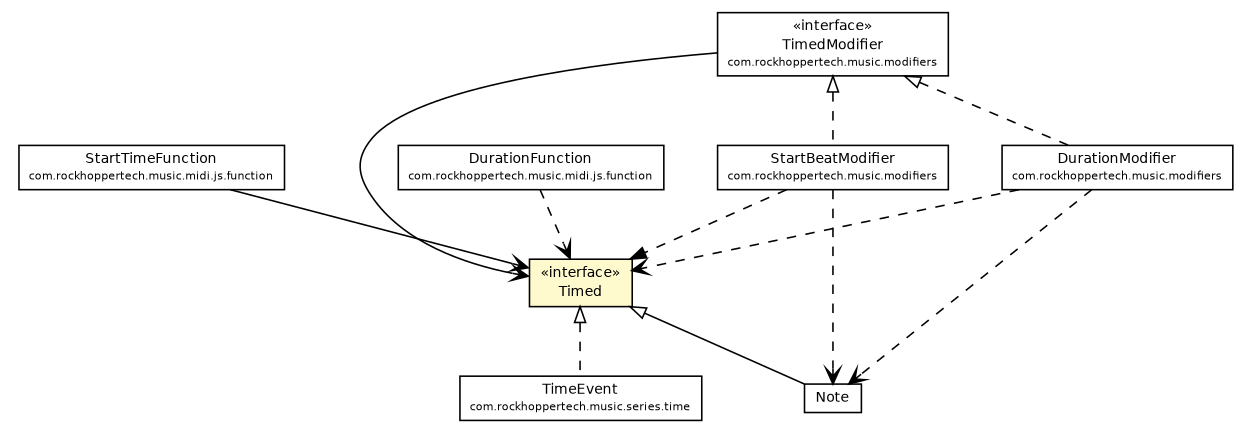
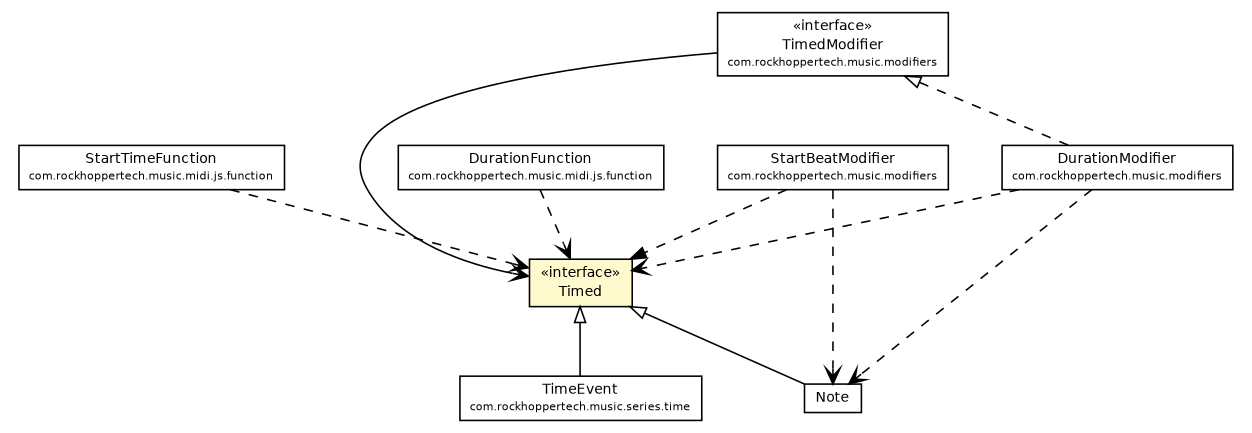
(833, 118) -> none
(371, 227) -> (371, 227)
(580, 349) -> (580, 349)
